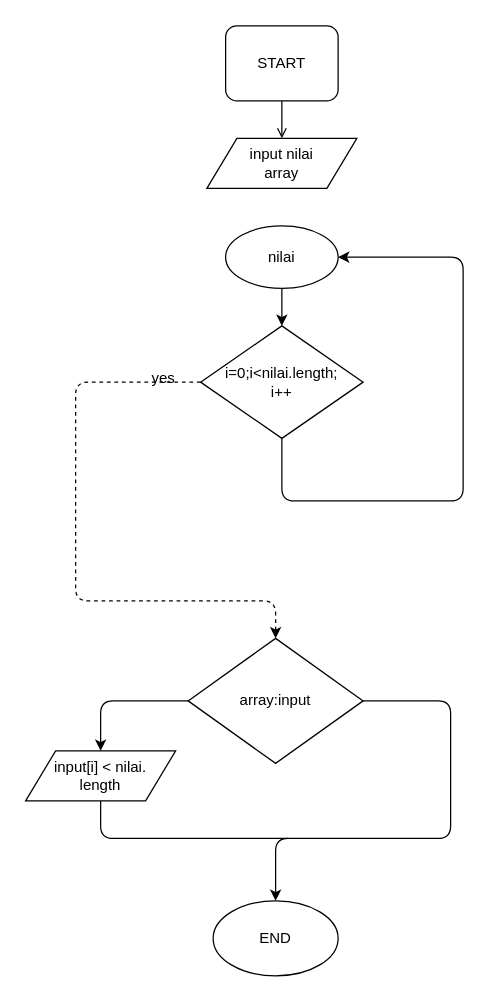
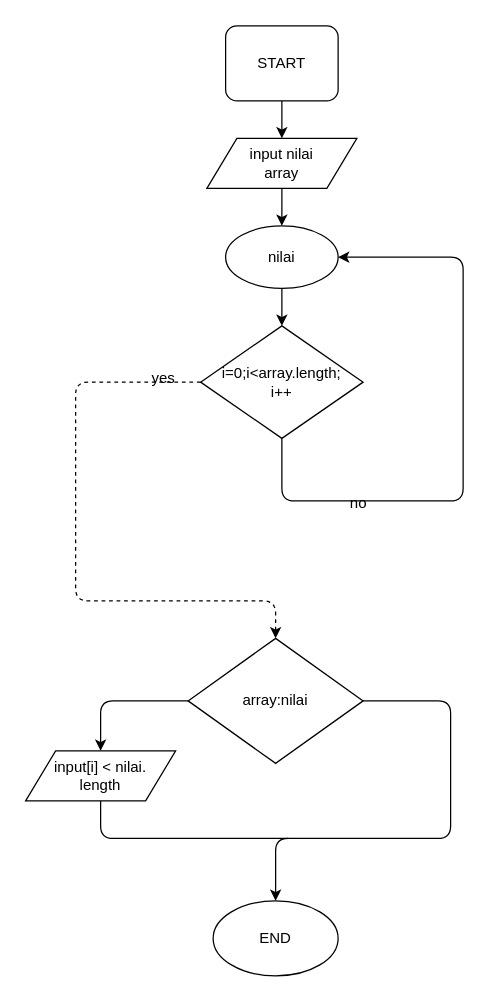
(282, 130) -> (282, 128)
none -> (282, 202)
(282, 382) -> (282, 382)
none -> (358, 503)
(276, 701) -> (276, 701)
